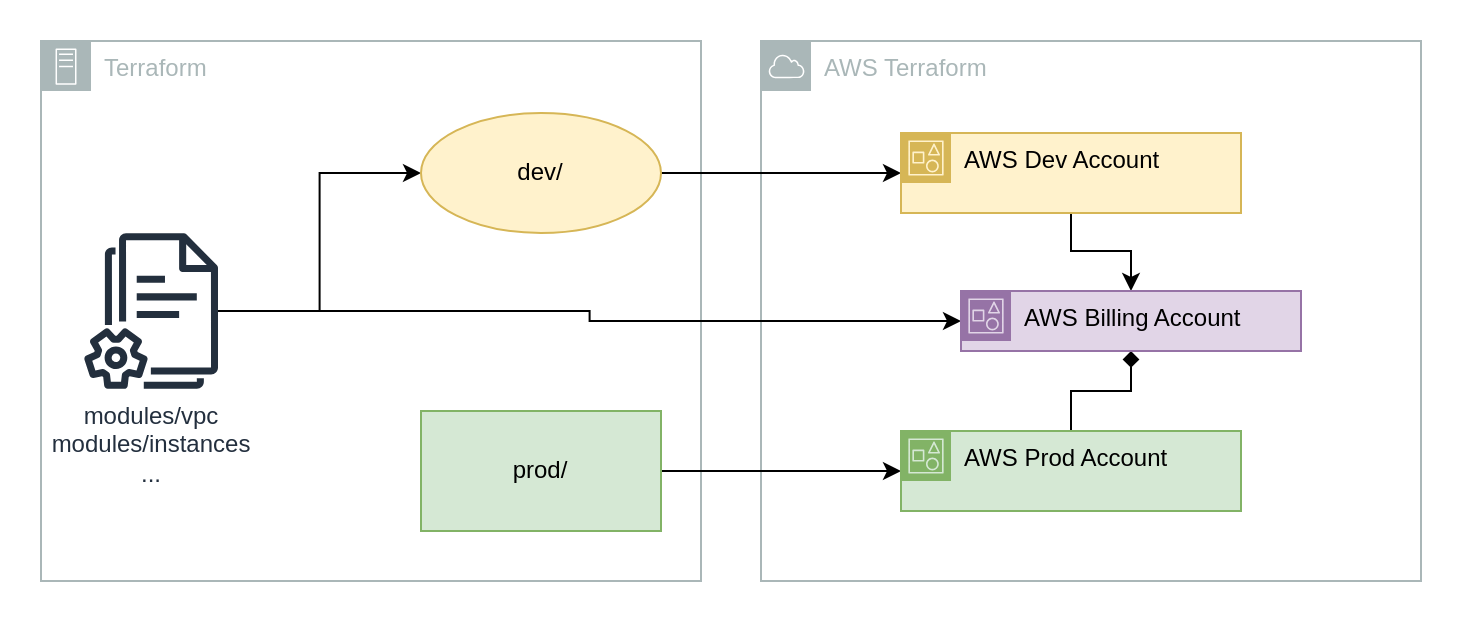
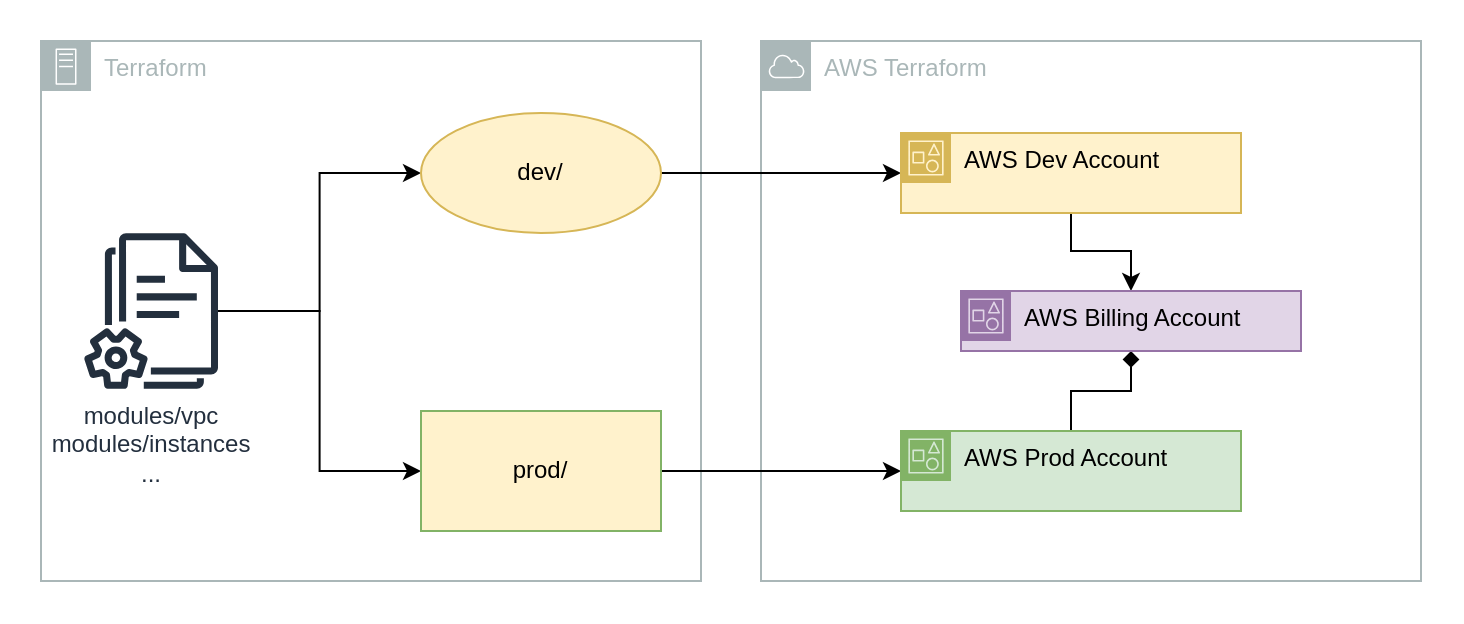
(630, 321) -> (320, 435)
(541, 471) -> (541, 471)
